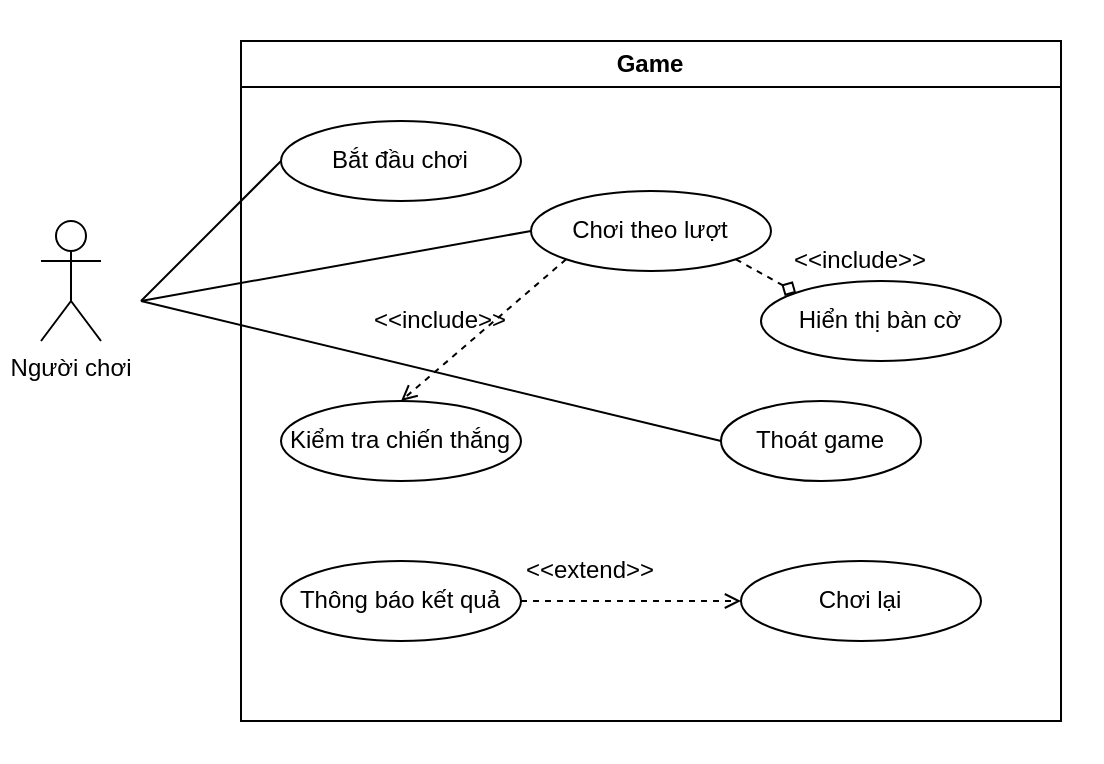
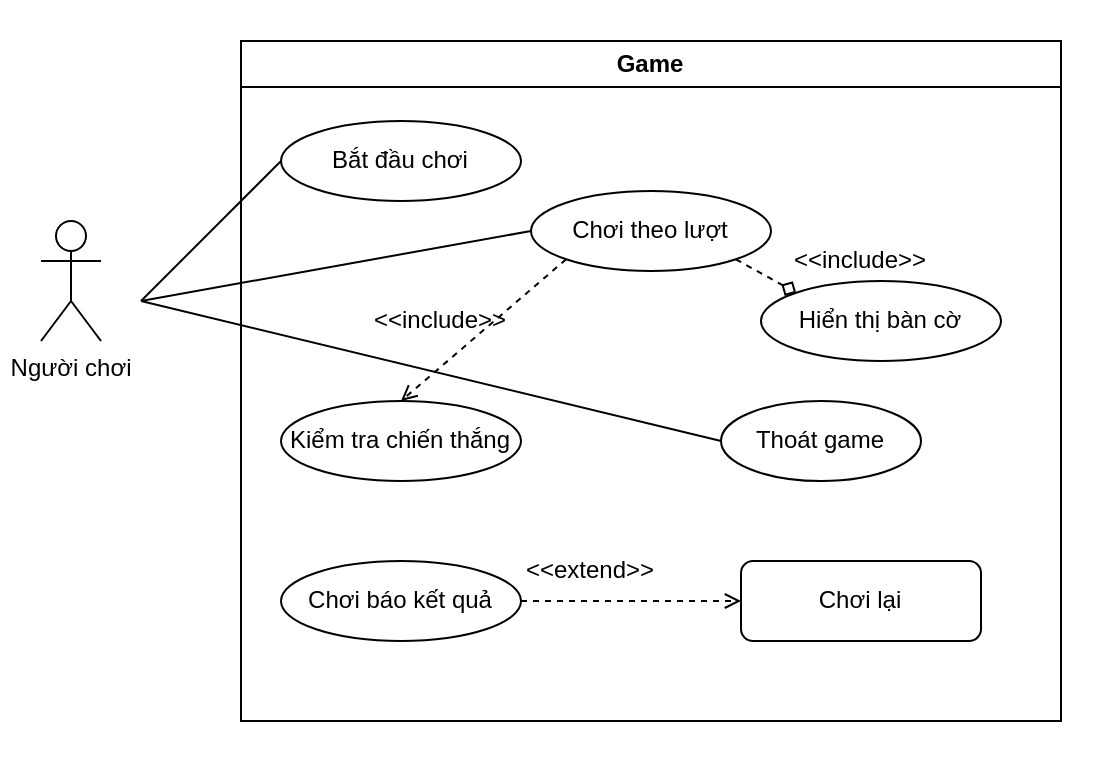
(401, 601) -> (401, 601)
(861, 601) -> (861, 601)
